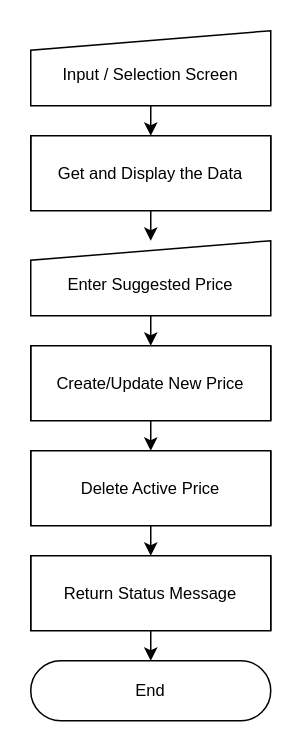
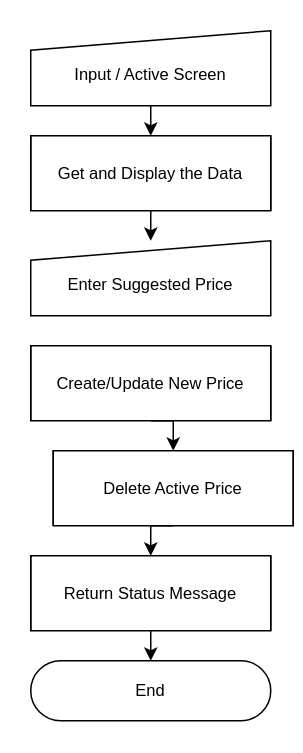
(151, 74) -> (151, 74)
(151, 326) -> none
(151, 488) -> (173, 488)
